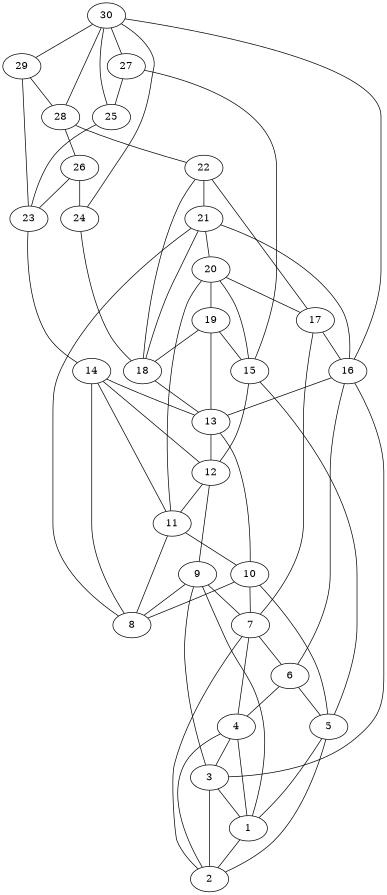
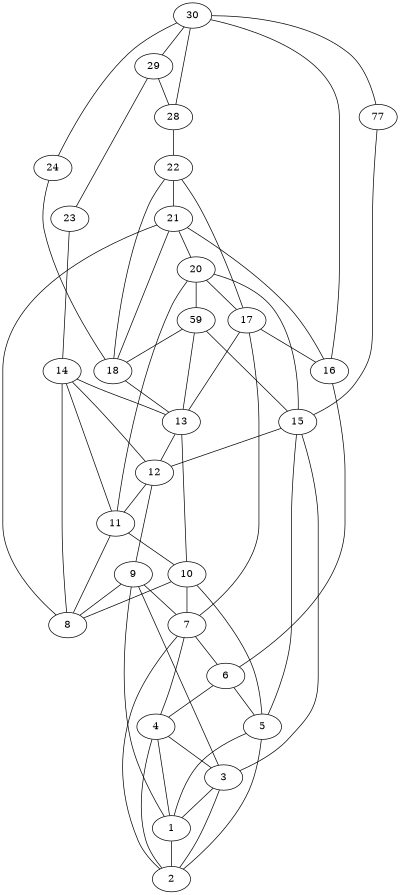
(126, 66) -> (378, 117)
(111, 117) -> none
(80, 168) -> none
(211, 320) -> (196, 320)
(279, 397) -> (214, 371)
(384, 630) -> (318, 620)
